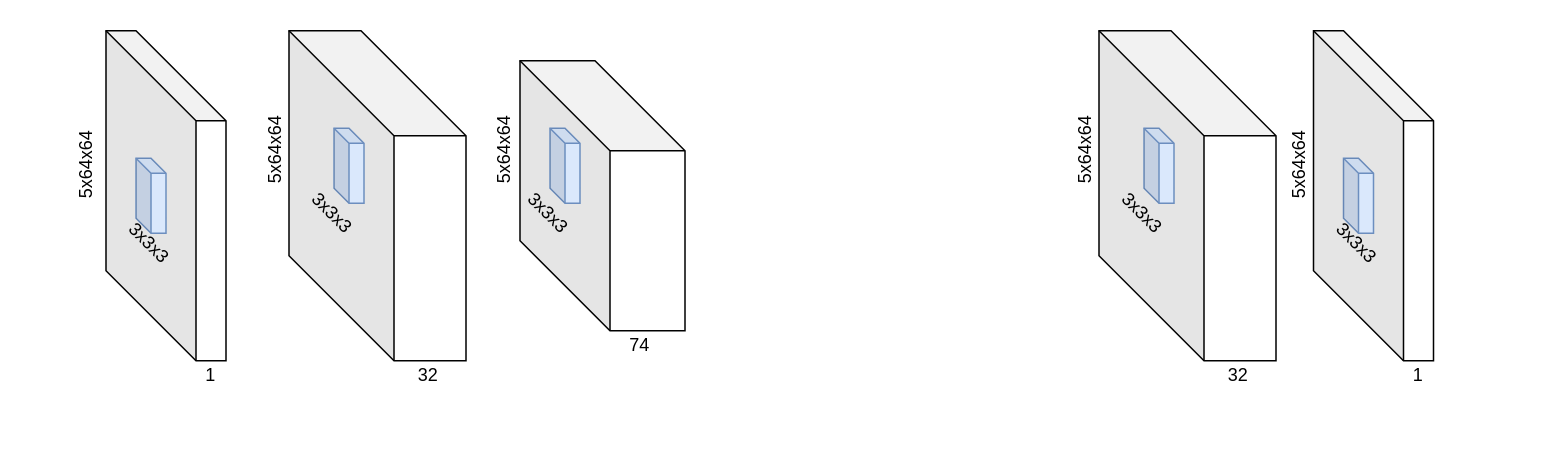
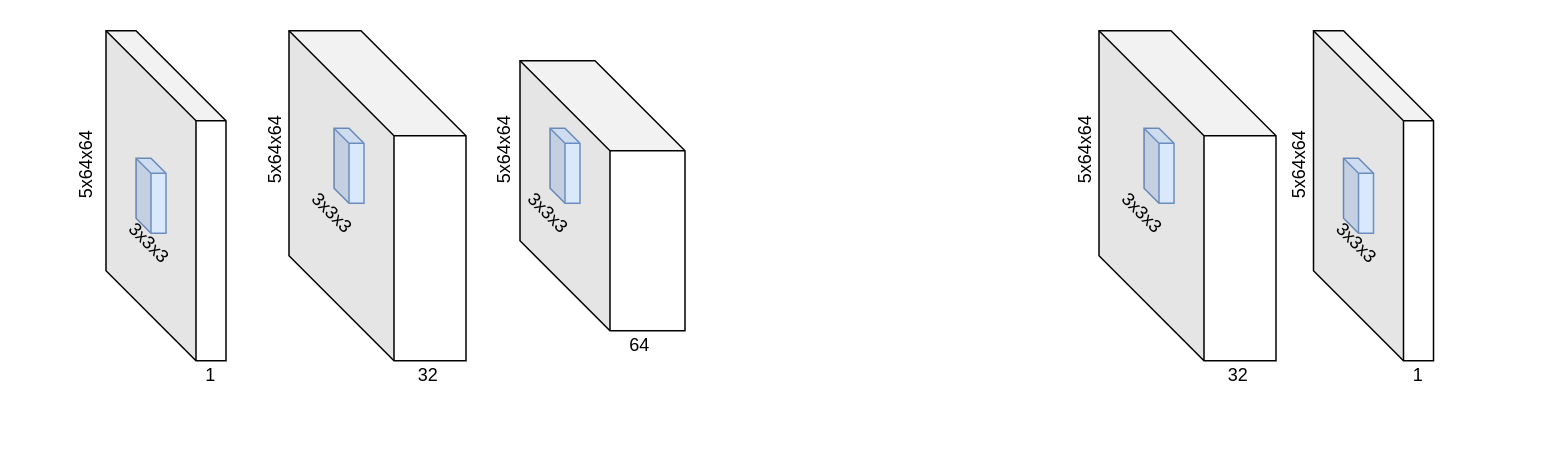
(640, 346) -> (640, 346)
